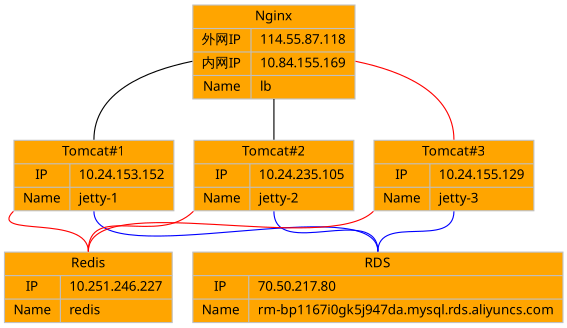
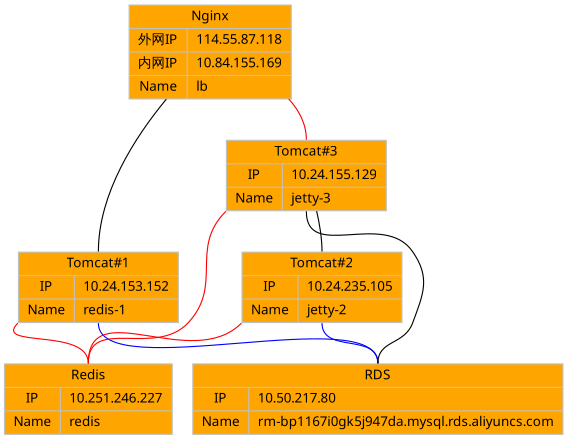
(274, 119) -> (319, 224)
(99, 198) -> (105, 310)
(416, 231) -> (414, 254)
(297, 287) -> (297, 399)
